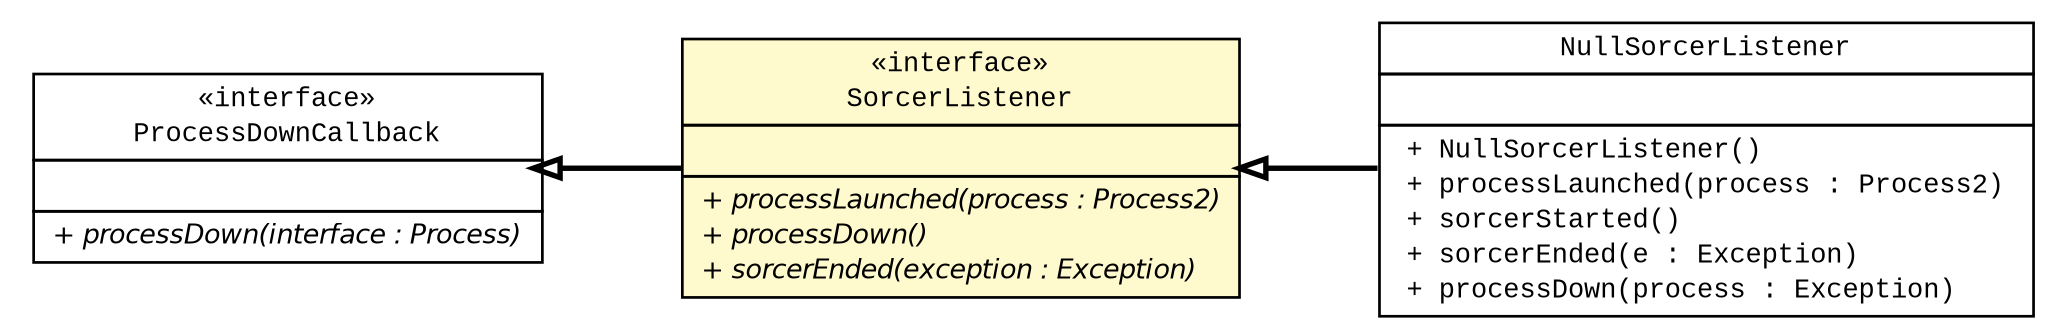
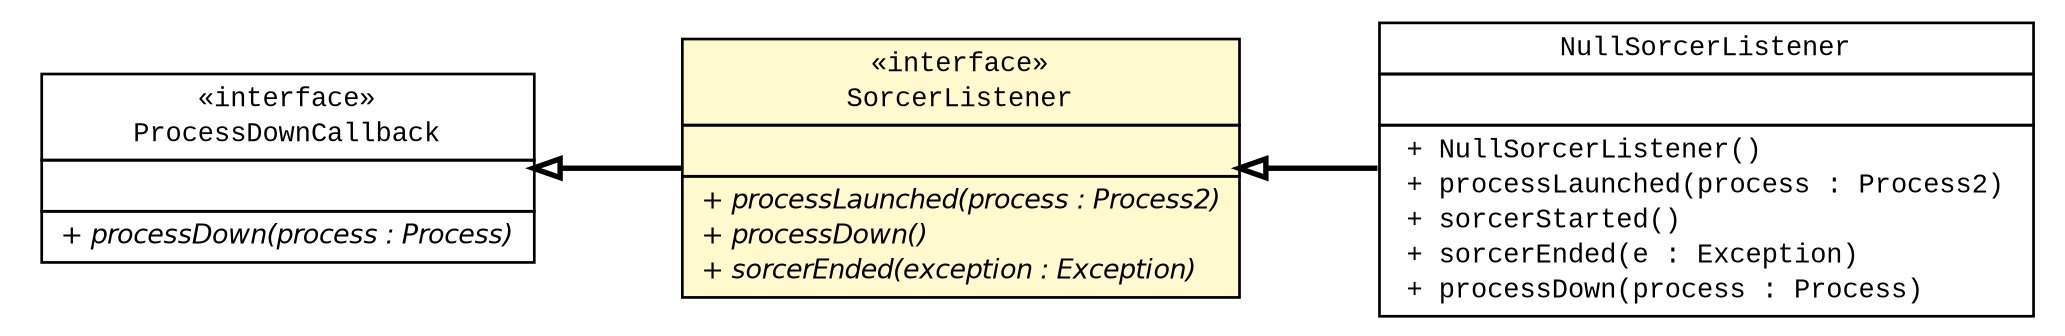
(288, 236) -> (288, 236)
(1682, 289) -> (1666, 289)
